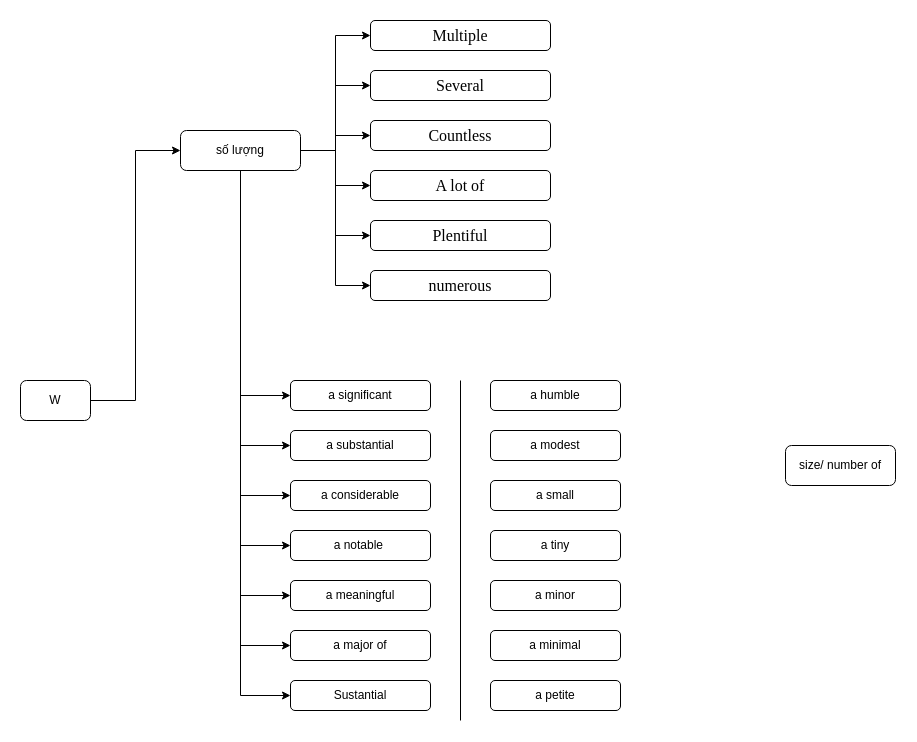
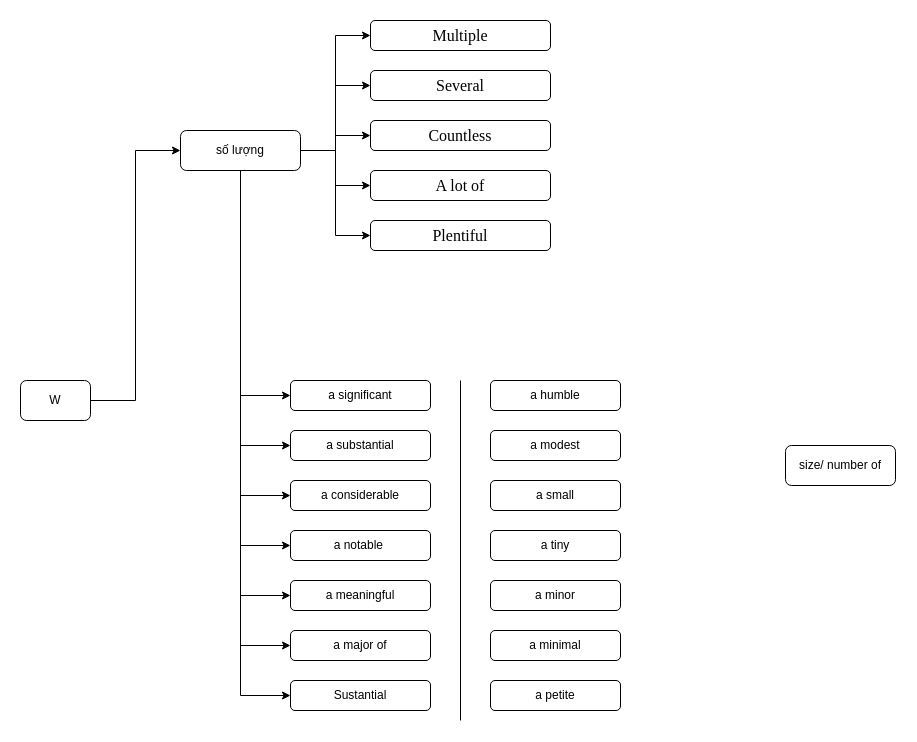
(336, 276) -> none
(461, 286) -> none
